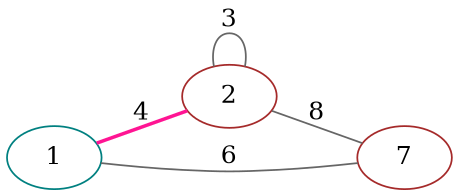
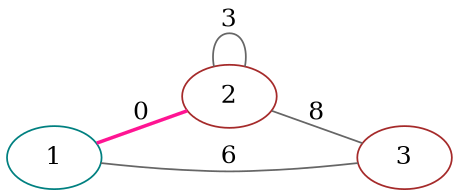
(142, 113) -> (142, 113)
(405, 158) -> (405, 158)
